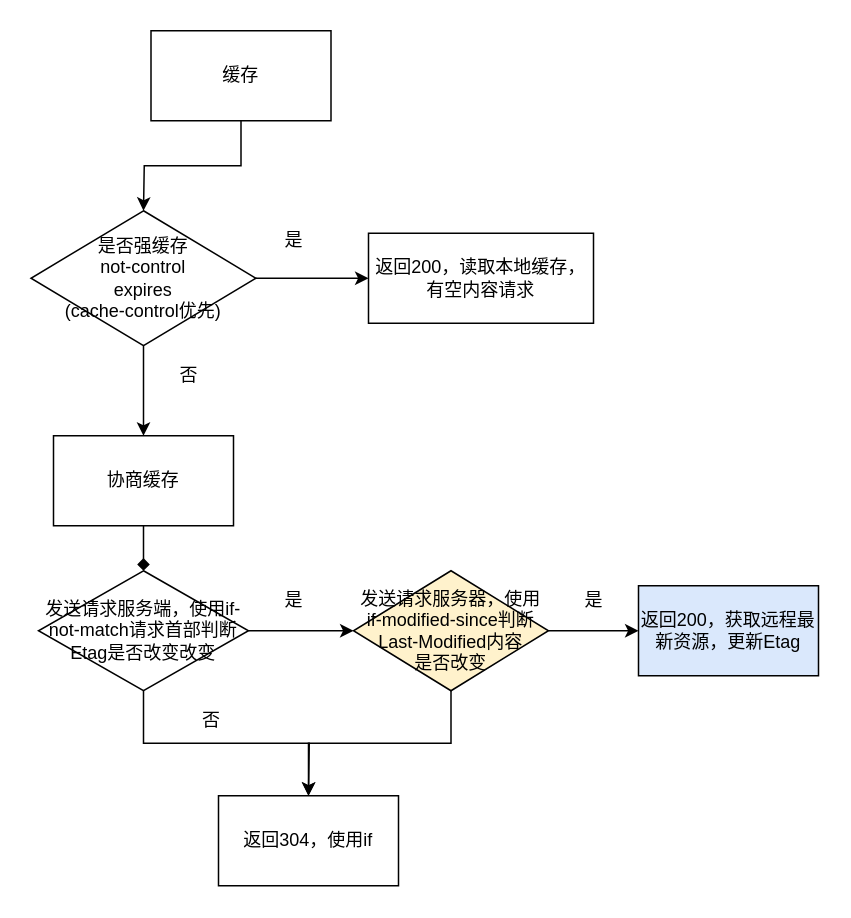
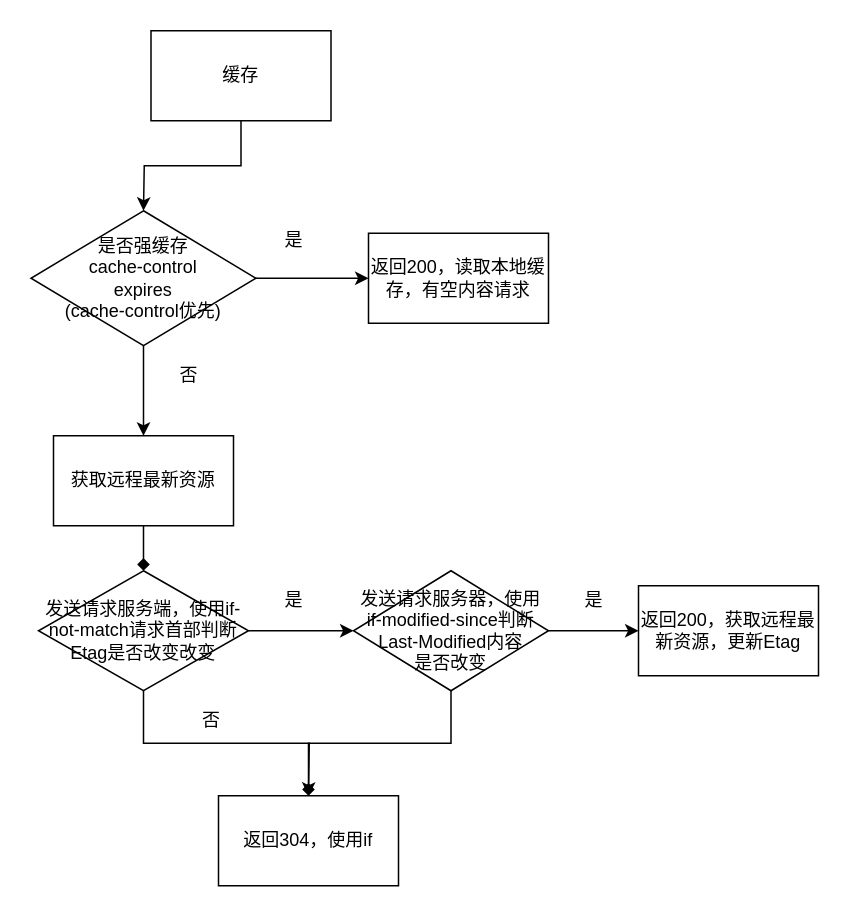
(143, 278) -> (143, 278)
(481, 278) -> (458, 278)
(143, 481) -> (143, 481)
(451, 631) -> (451, 631)
(728, 631) -> (728, 631)
(451, 691) -> (451, 691)
